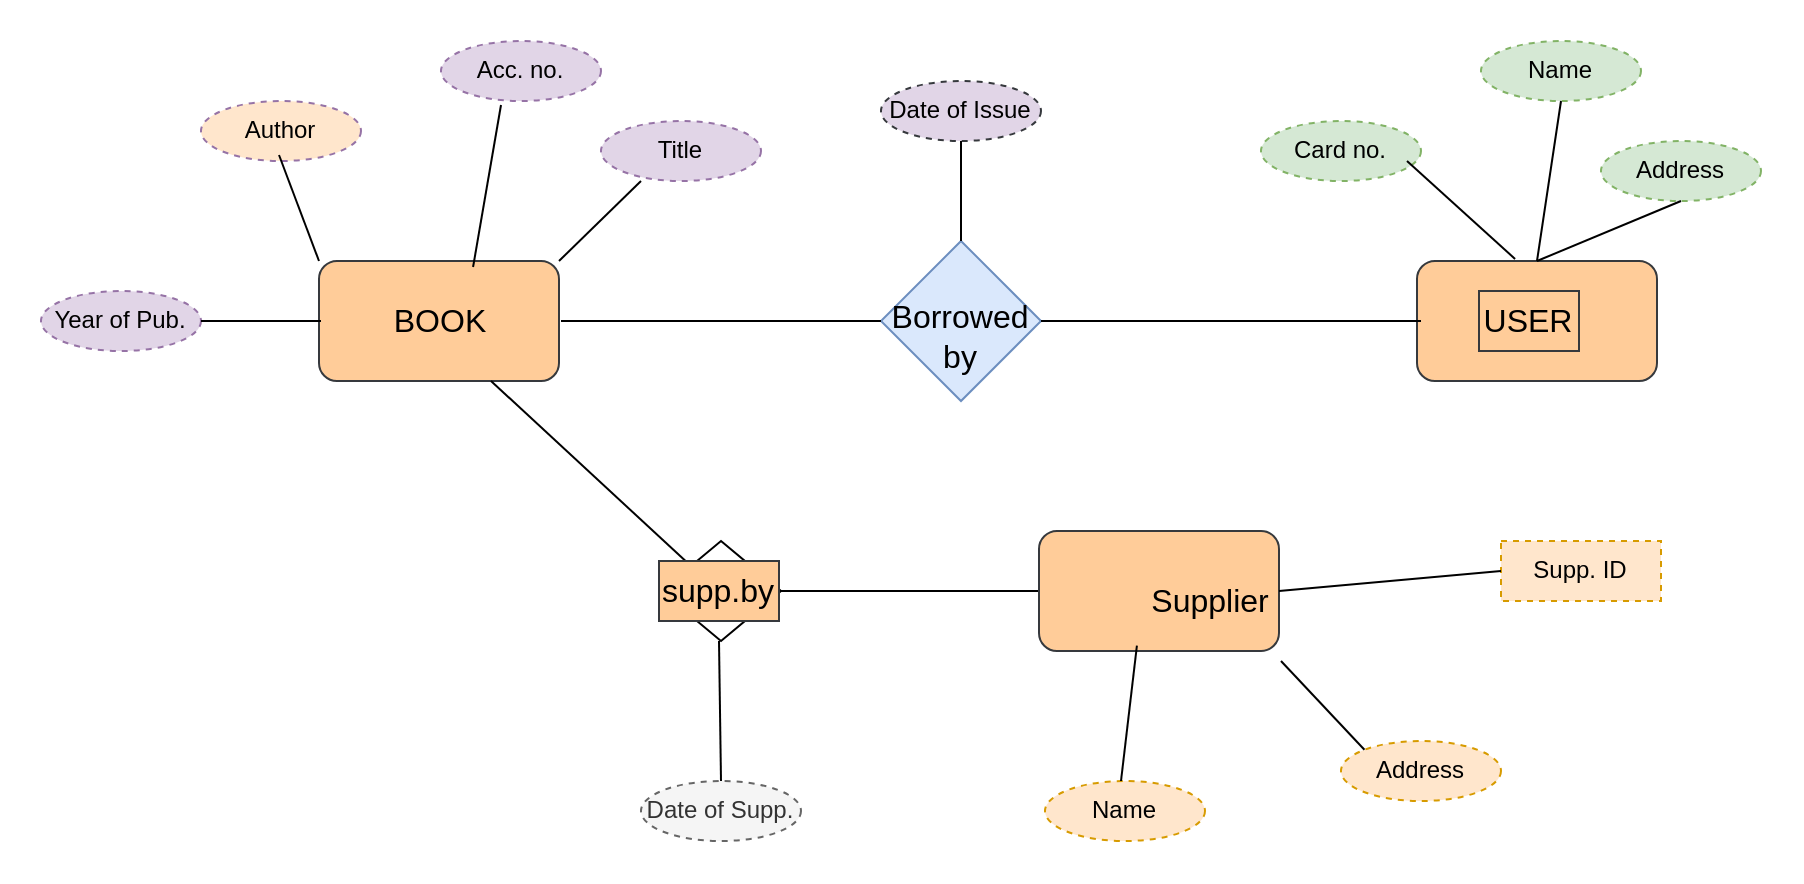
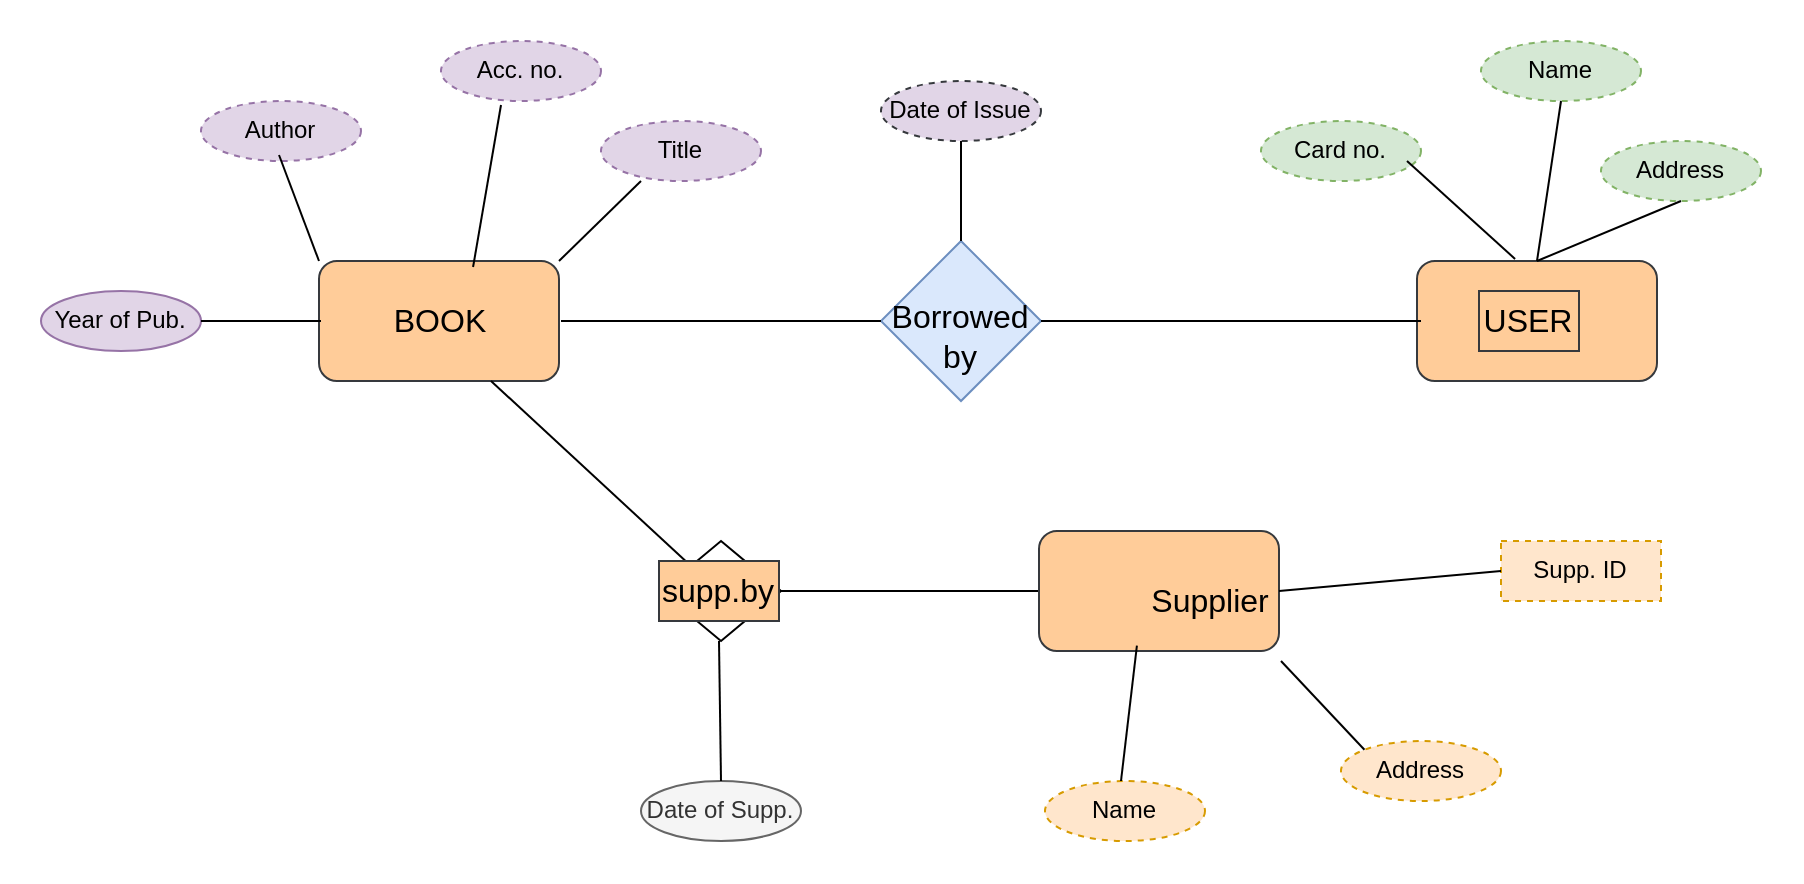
(281, 131) -> (281, 131)
(121, 321) -> (121, 321)
(721, 811) -> (721, 811)
